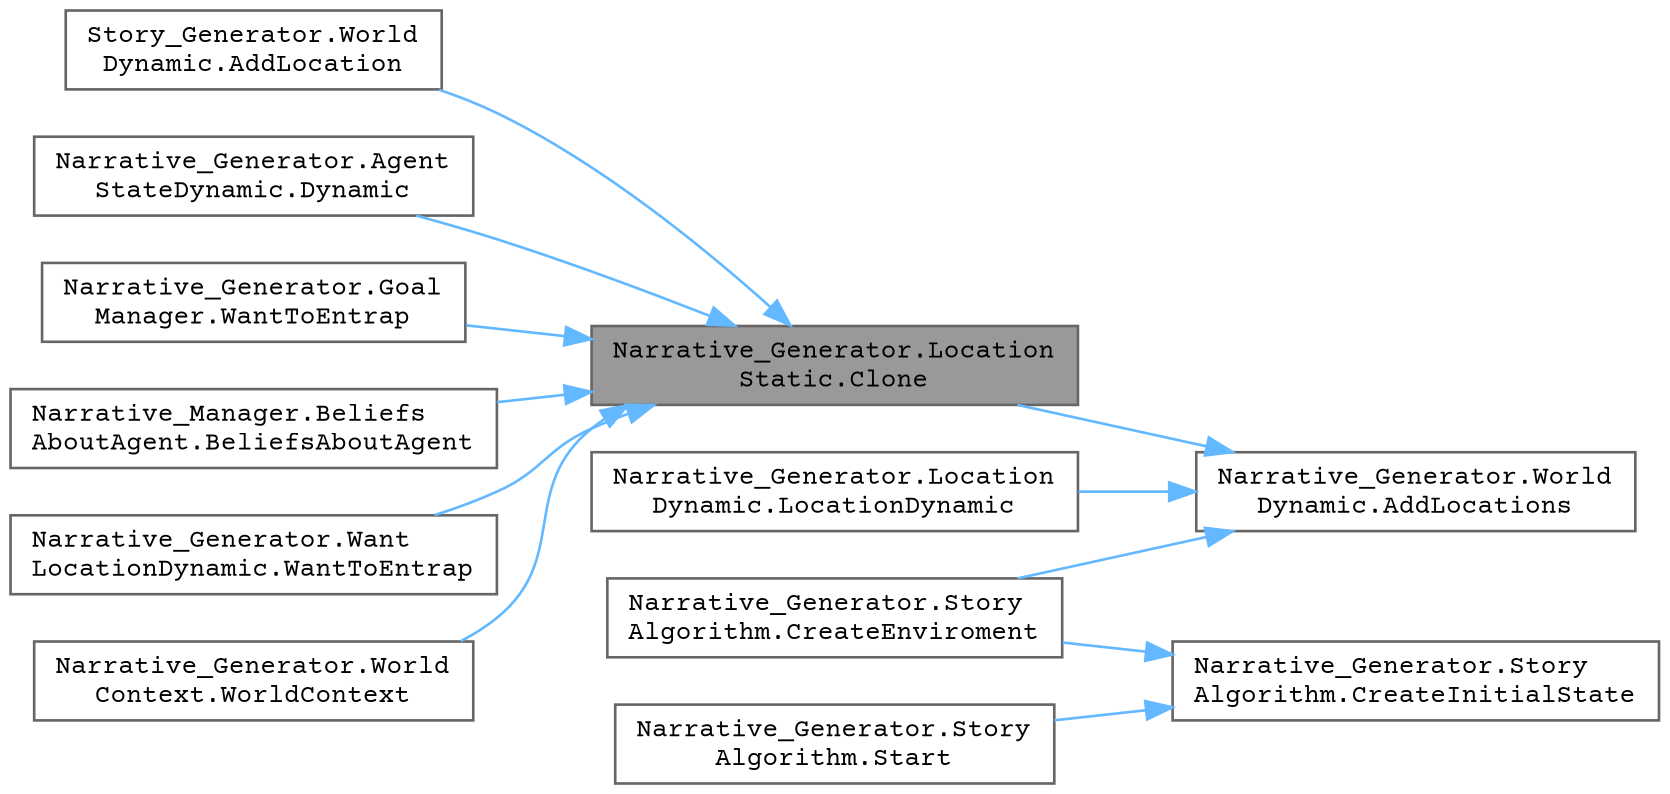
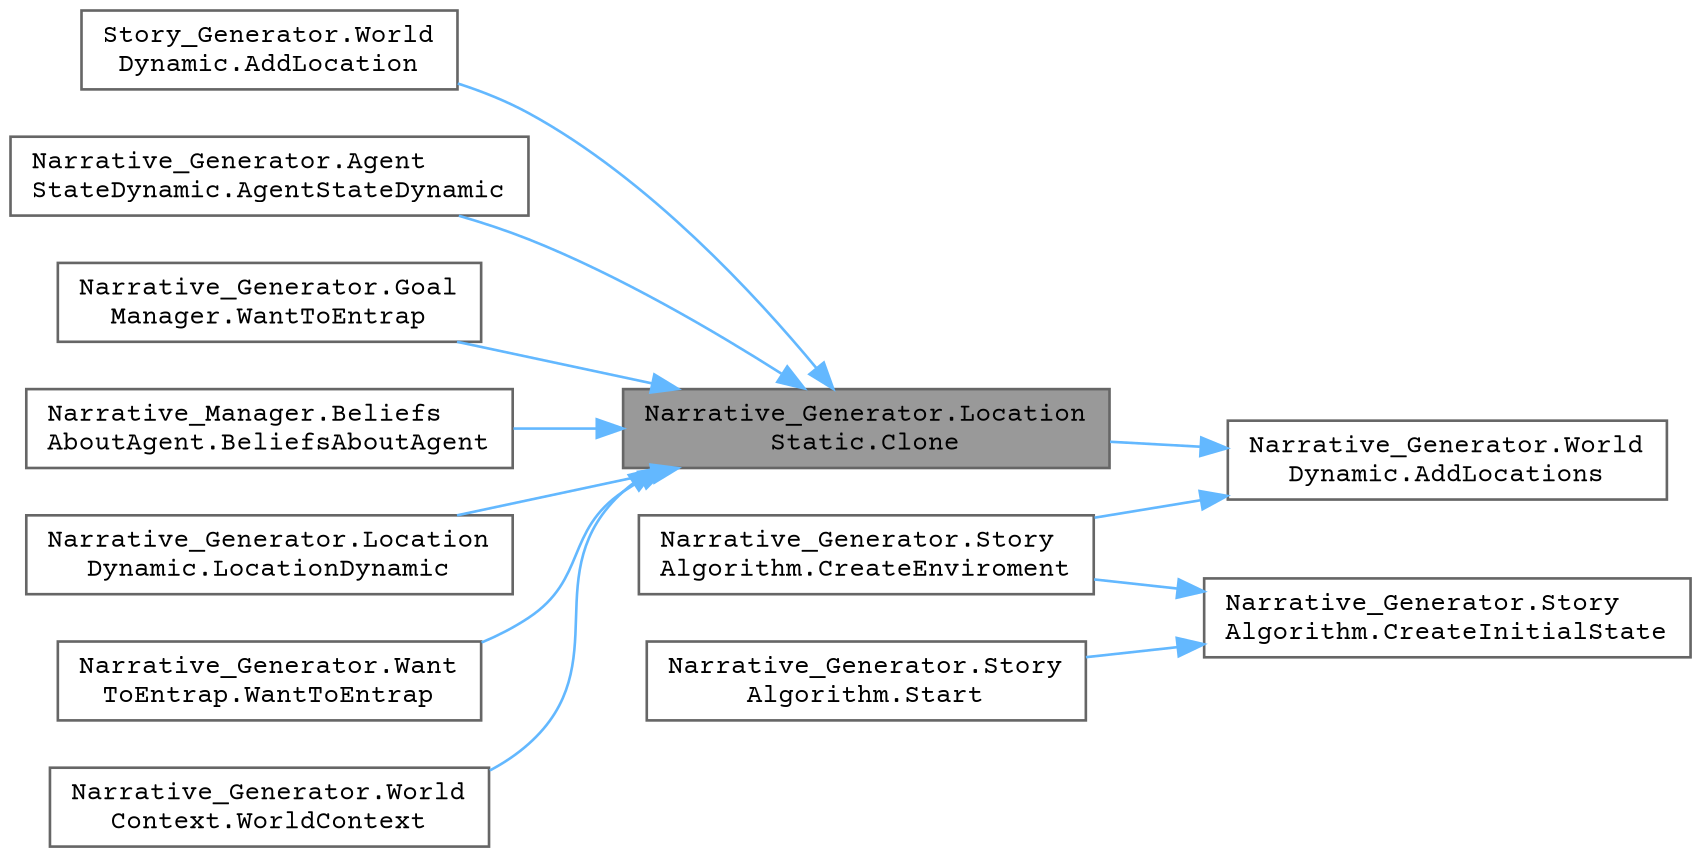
(254, 176) -> (269, 176)
(1123, 492) -> (555, 495)
(254, 555) -> (269, 681)
